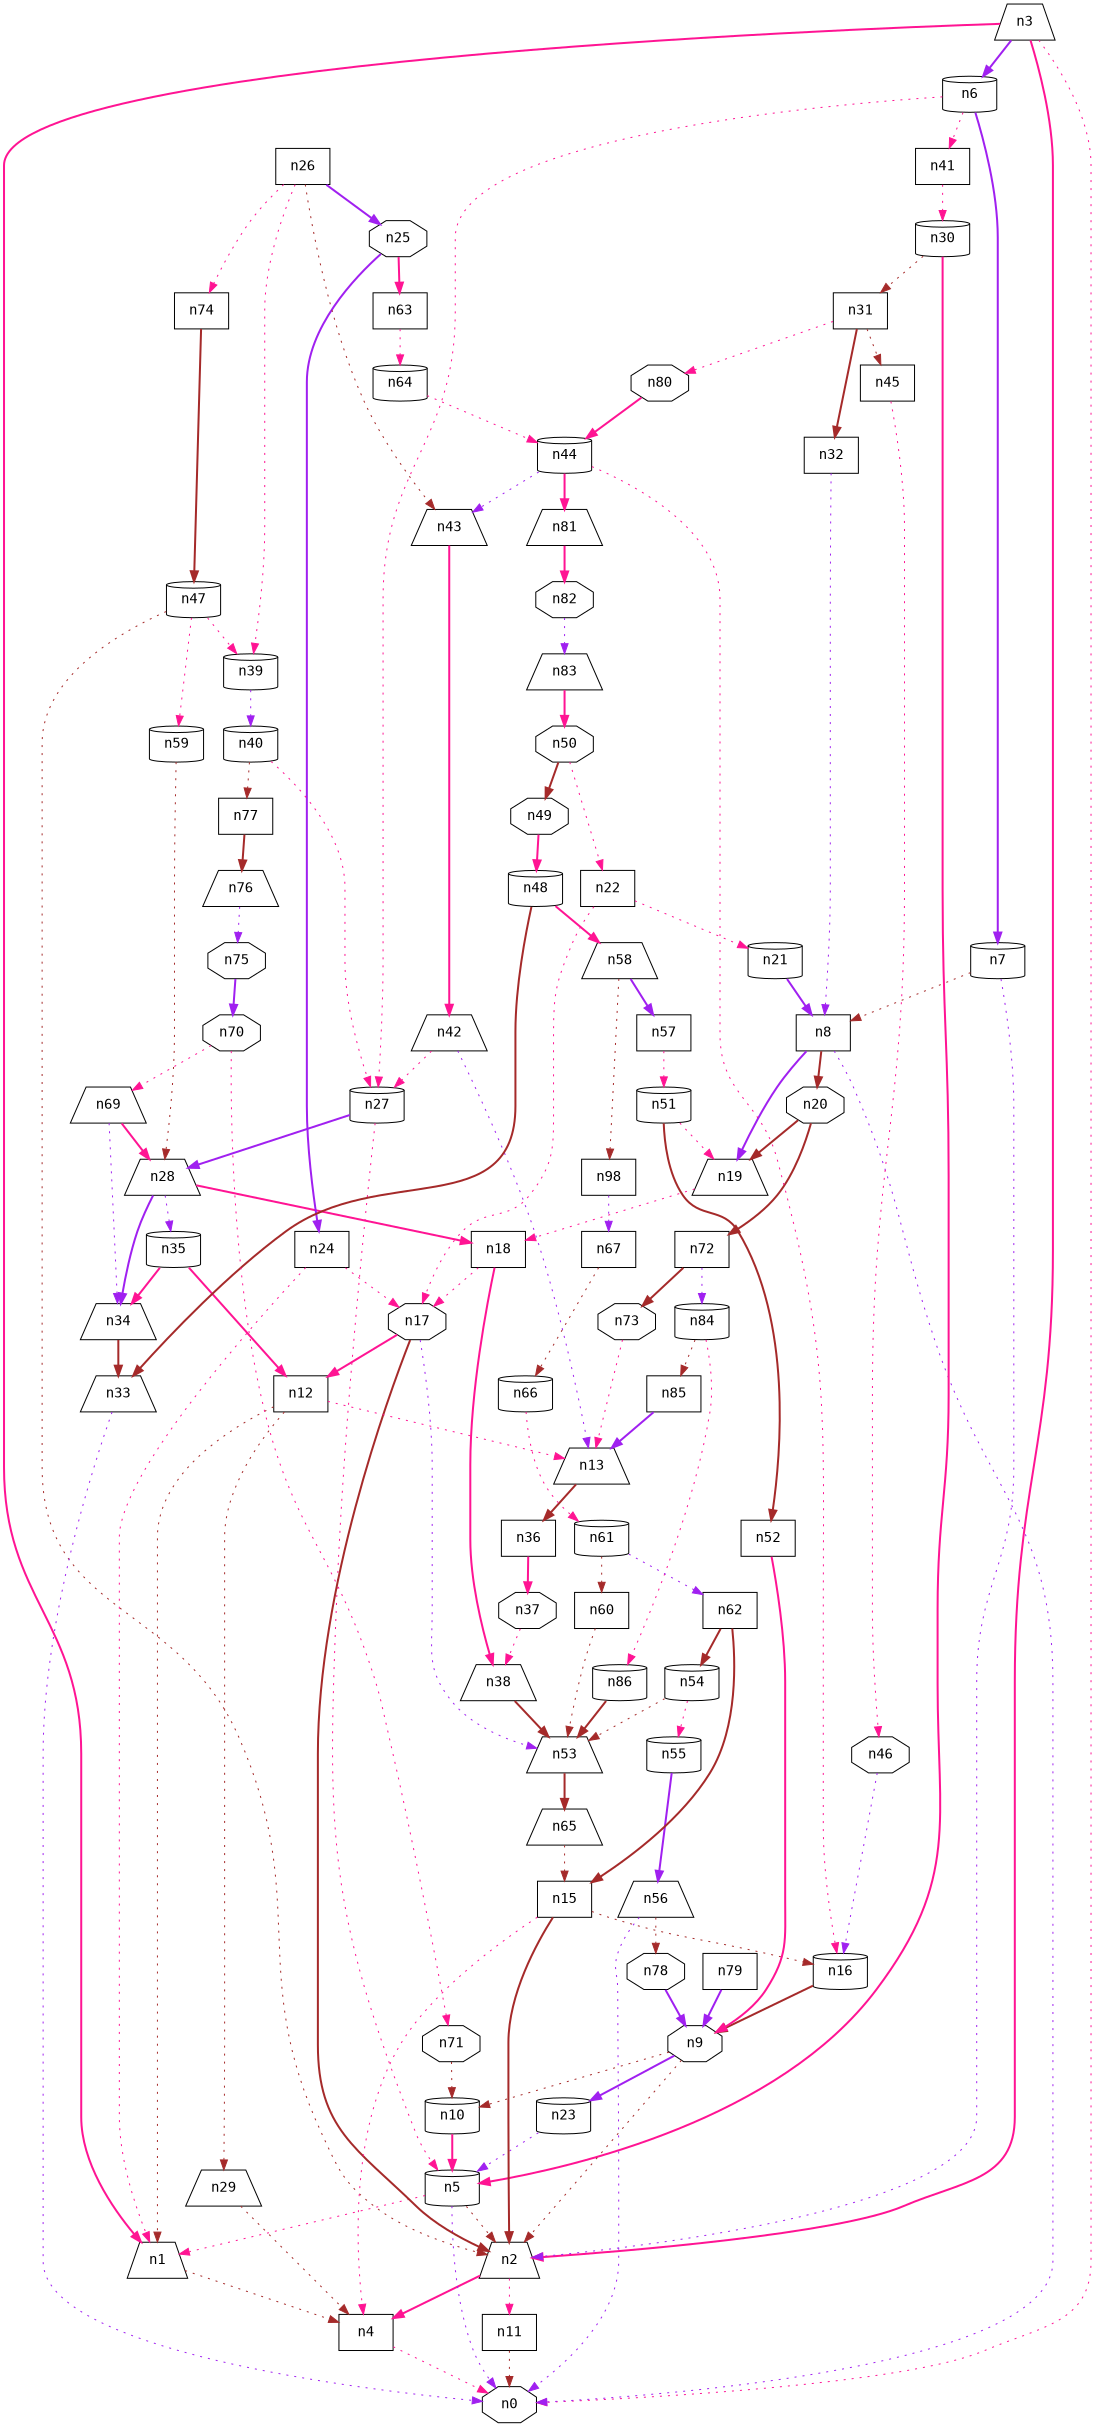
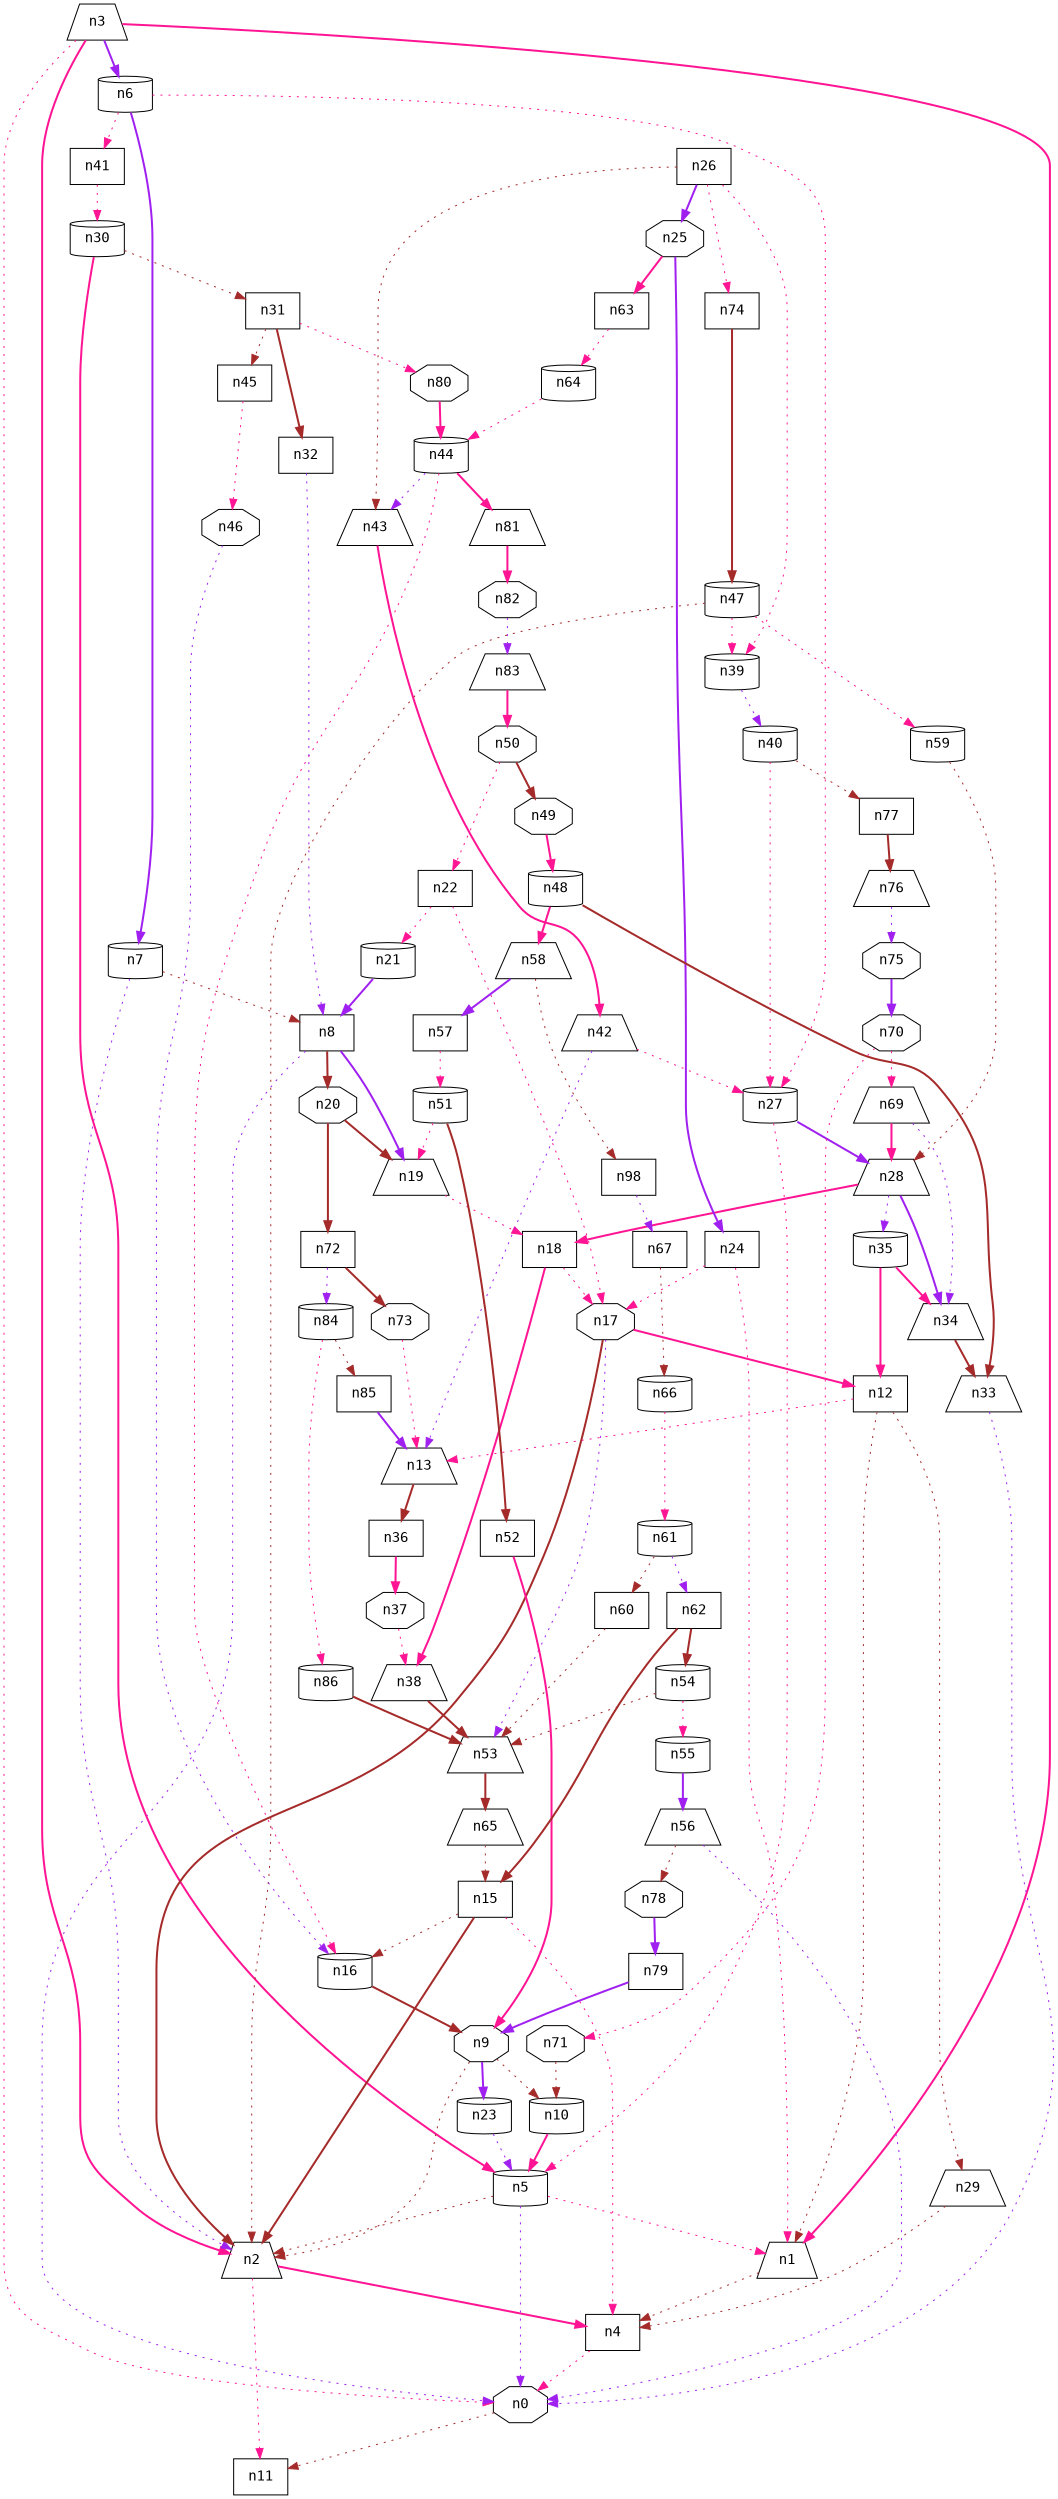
(673, 2003) -> (655, 1930)
(509, 2364) -> (396, 2439)
